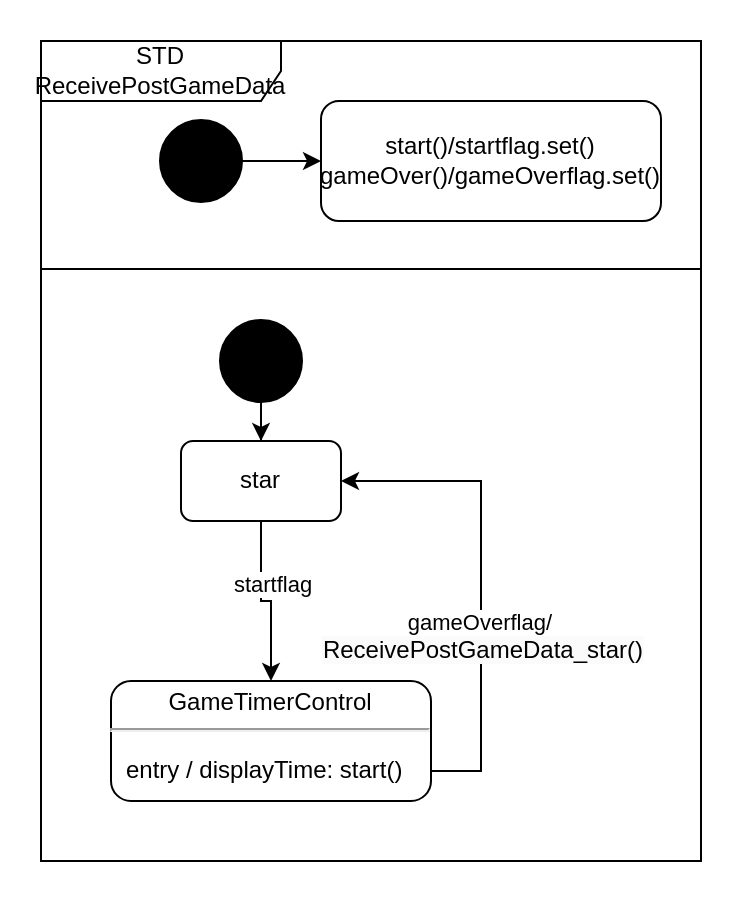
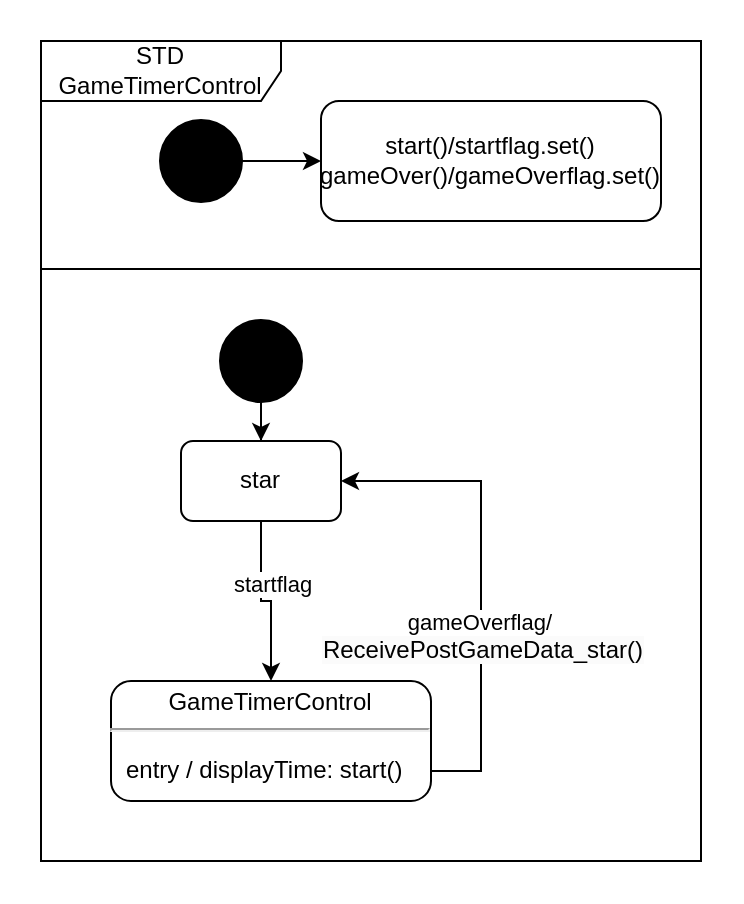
(161, 71) -> (161, 71)
